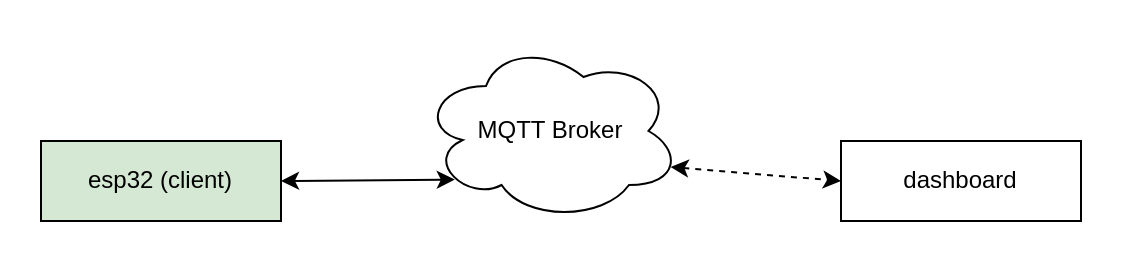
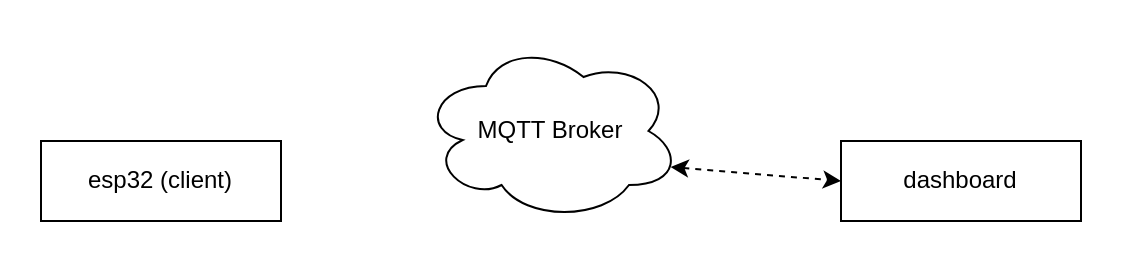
(368, 180) -> none
(161, 181) -> (161, 181)
